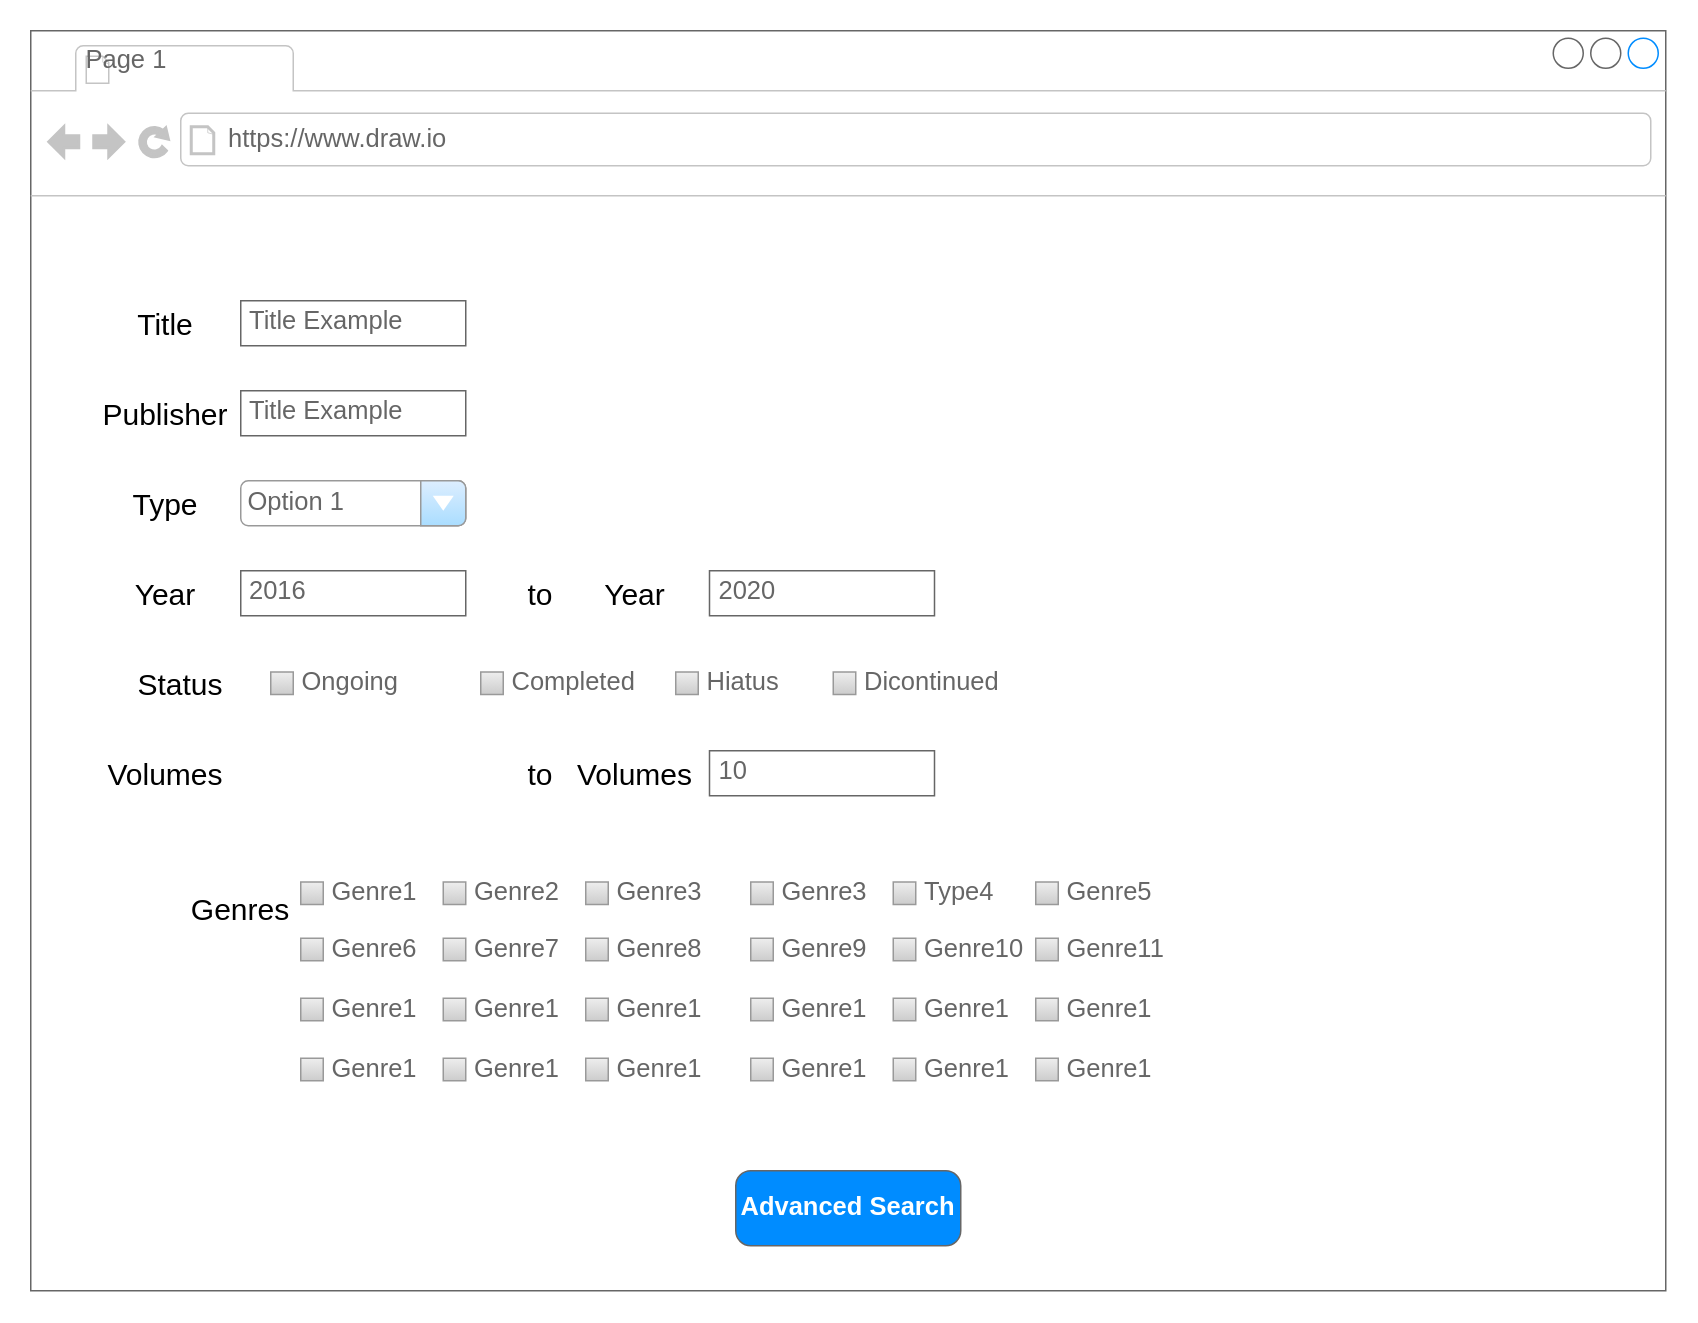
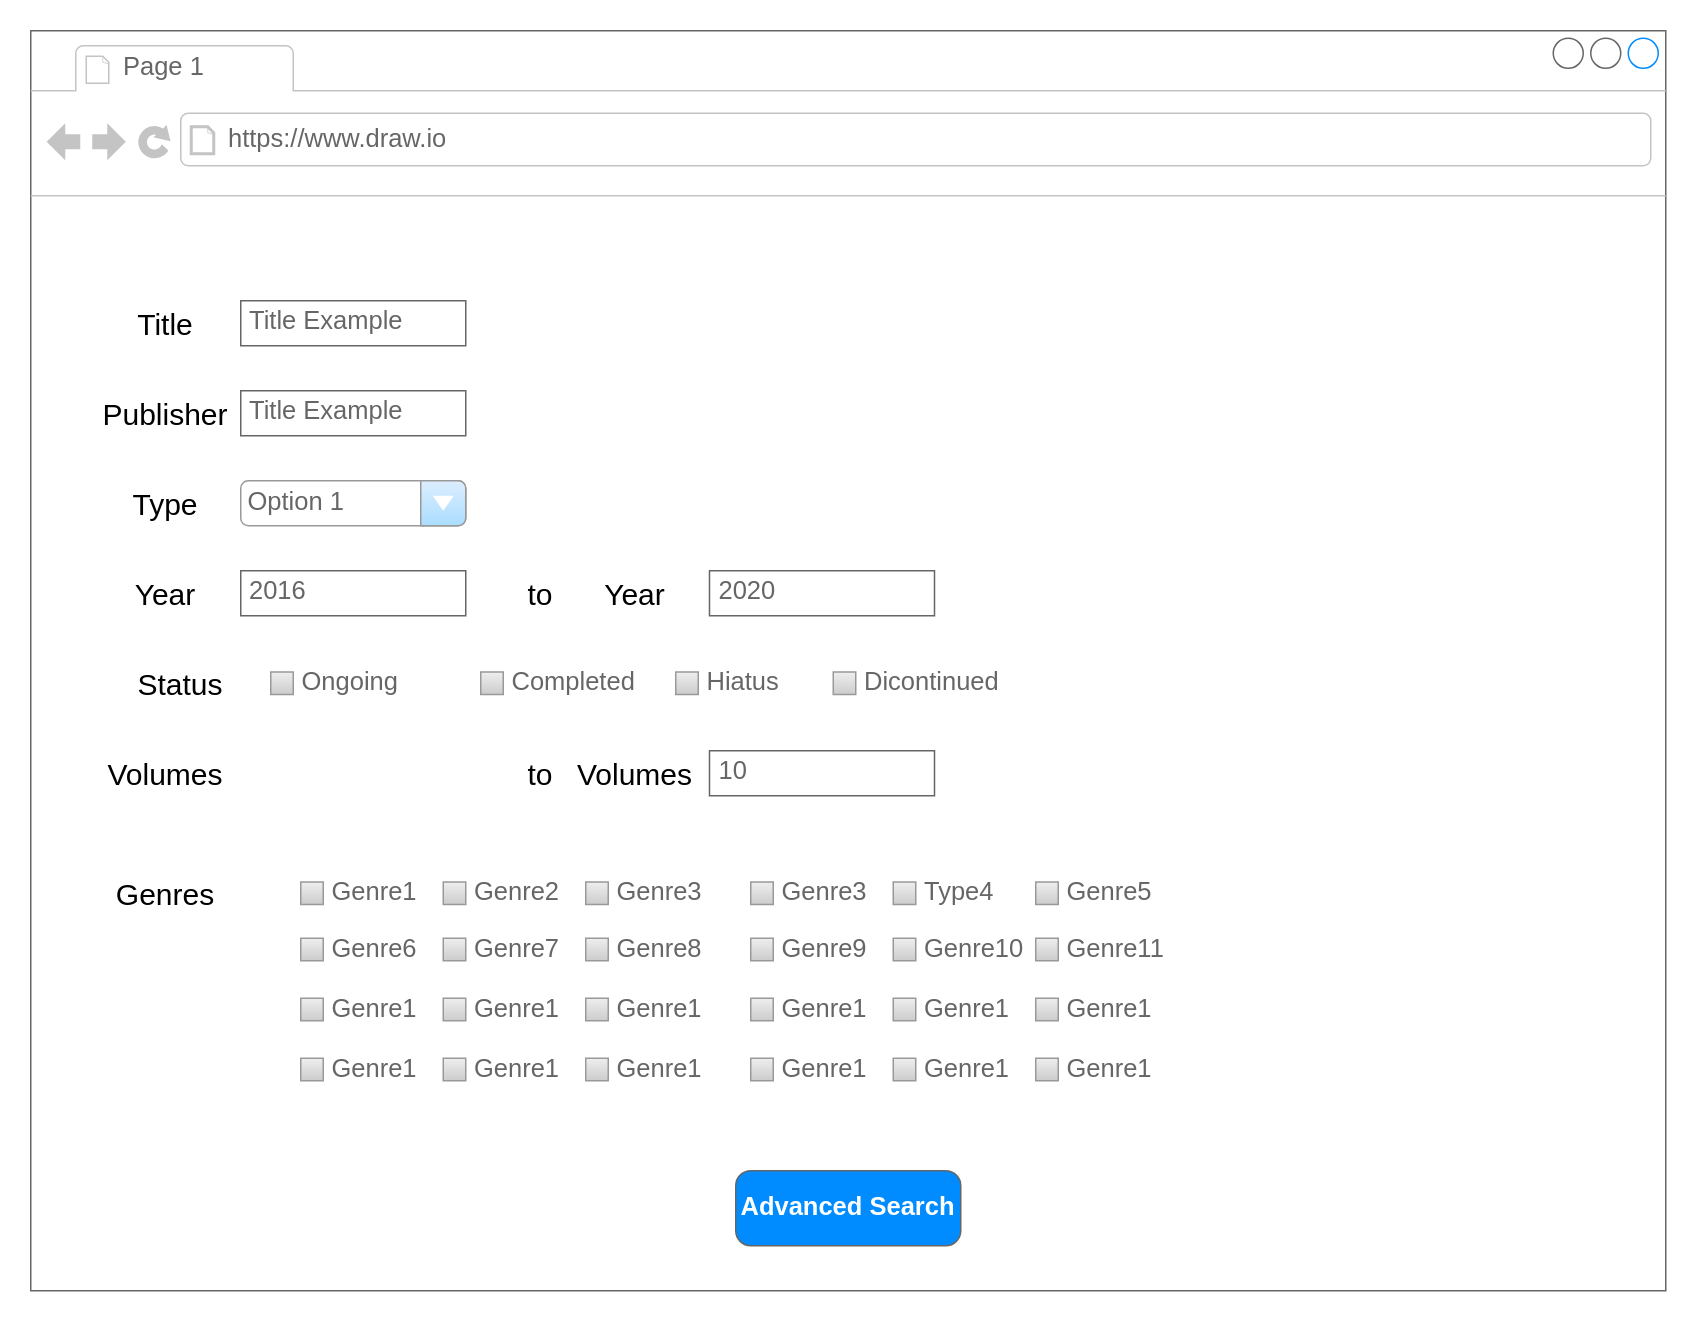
(166, 61) -> (203, 68)
(241, 908) -> (166, 893)
